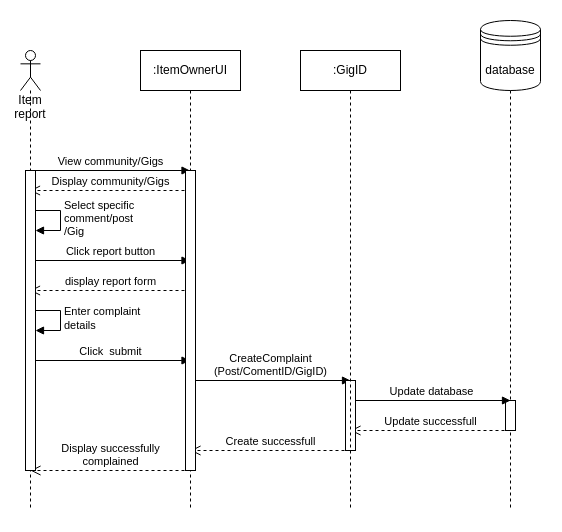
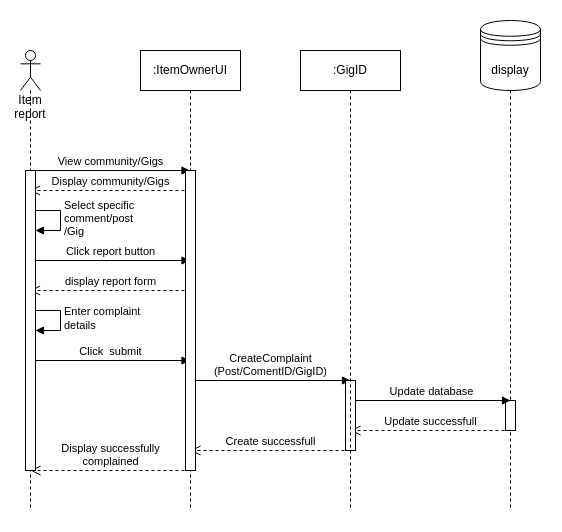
(511, 71) -> (511, 71)
